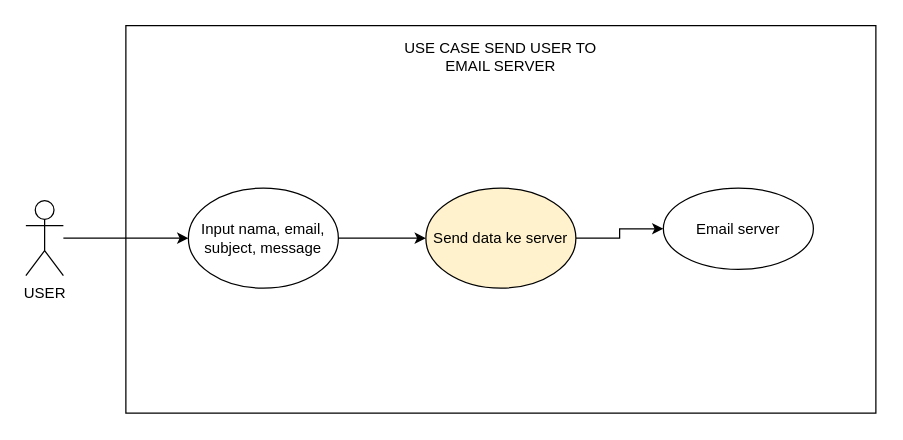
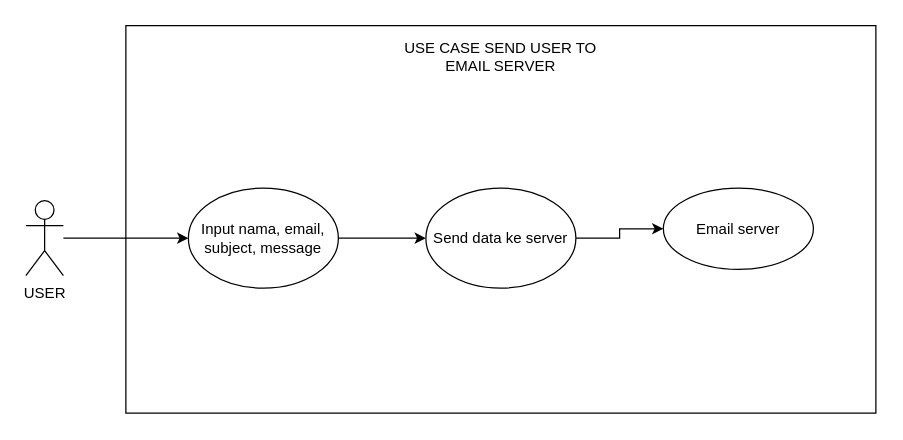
(501, 238) -> (501, 238)
